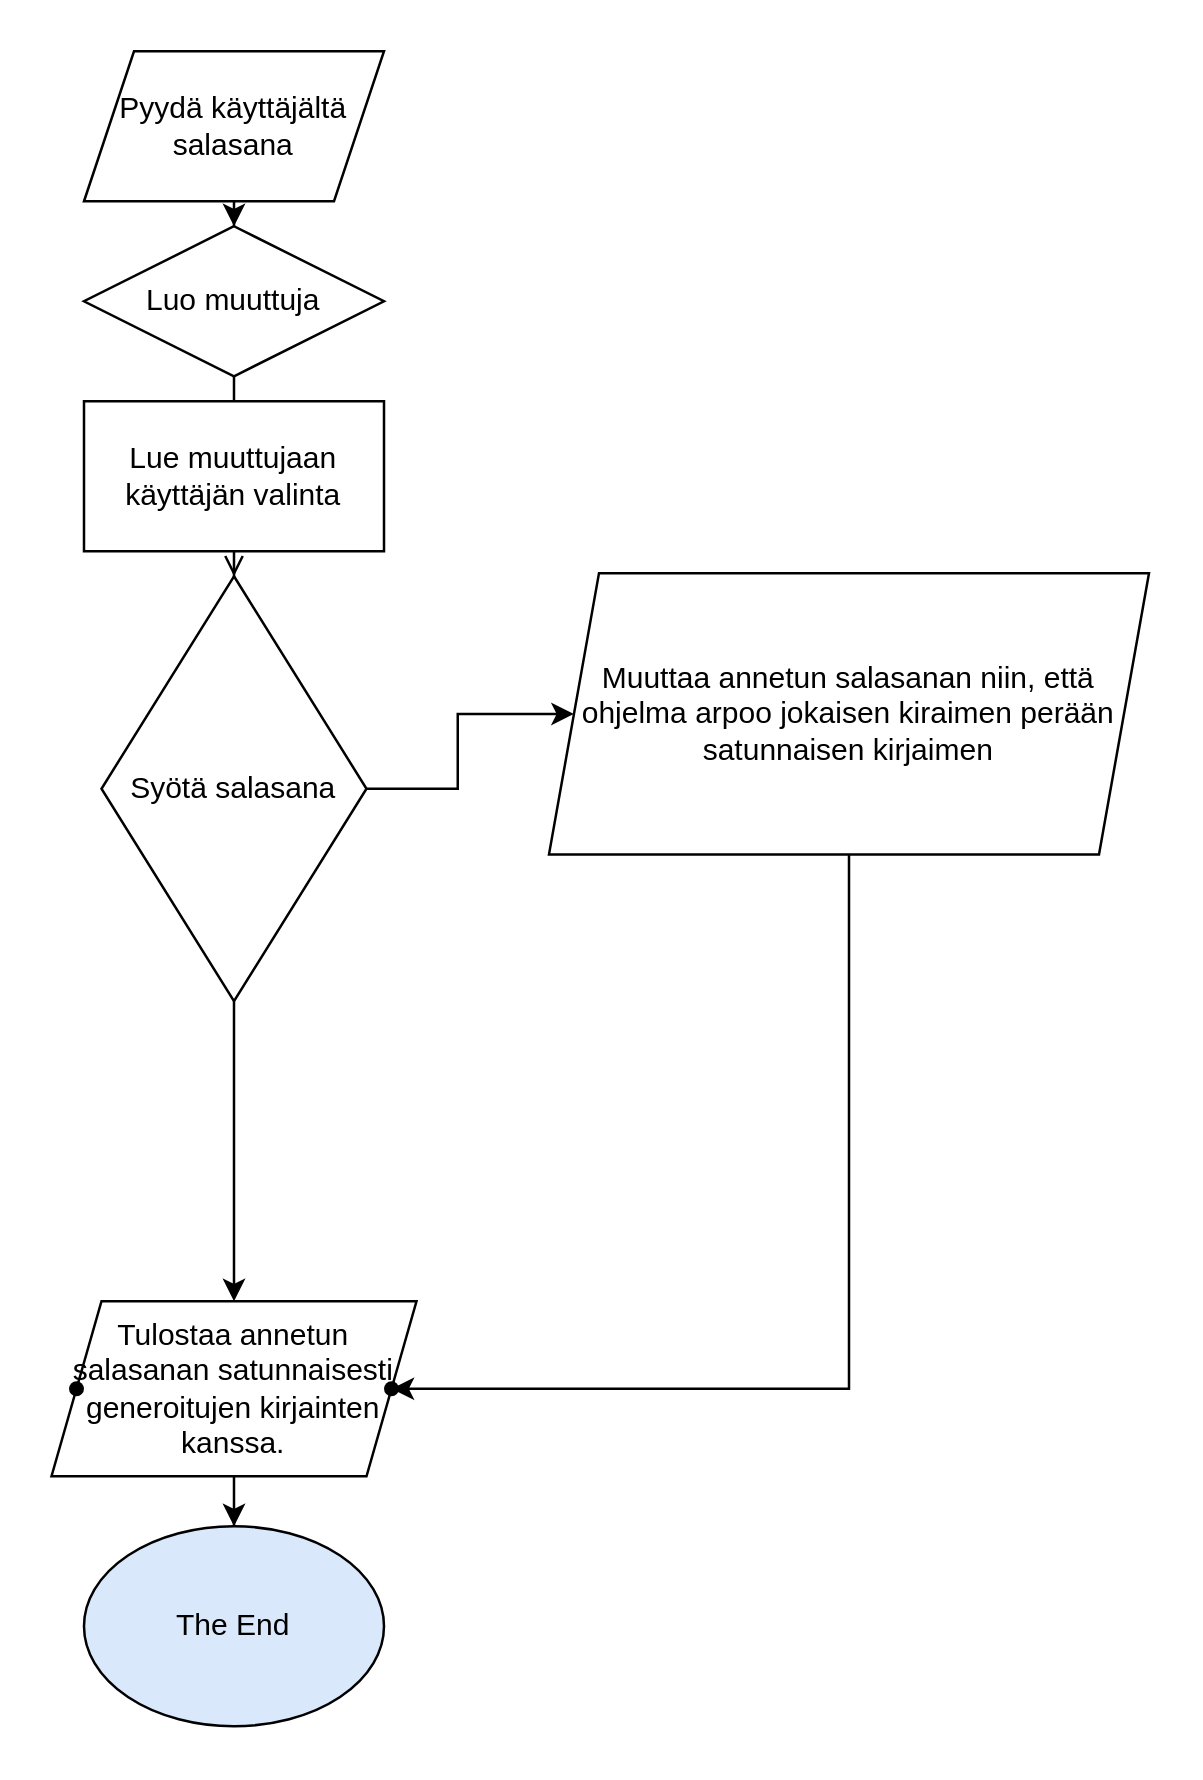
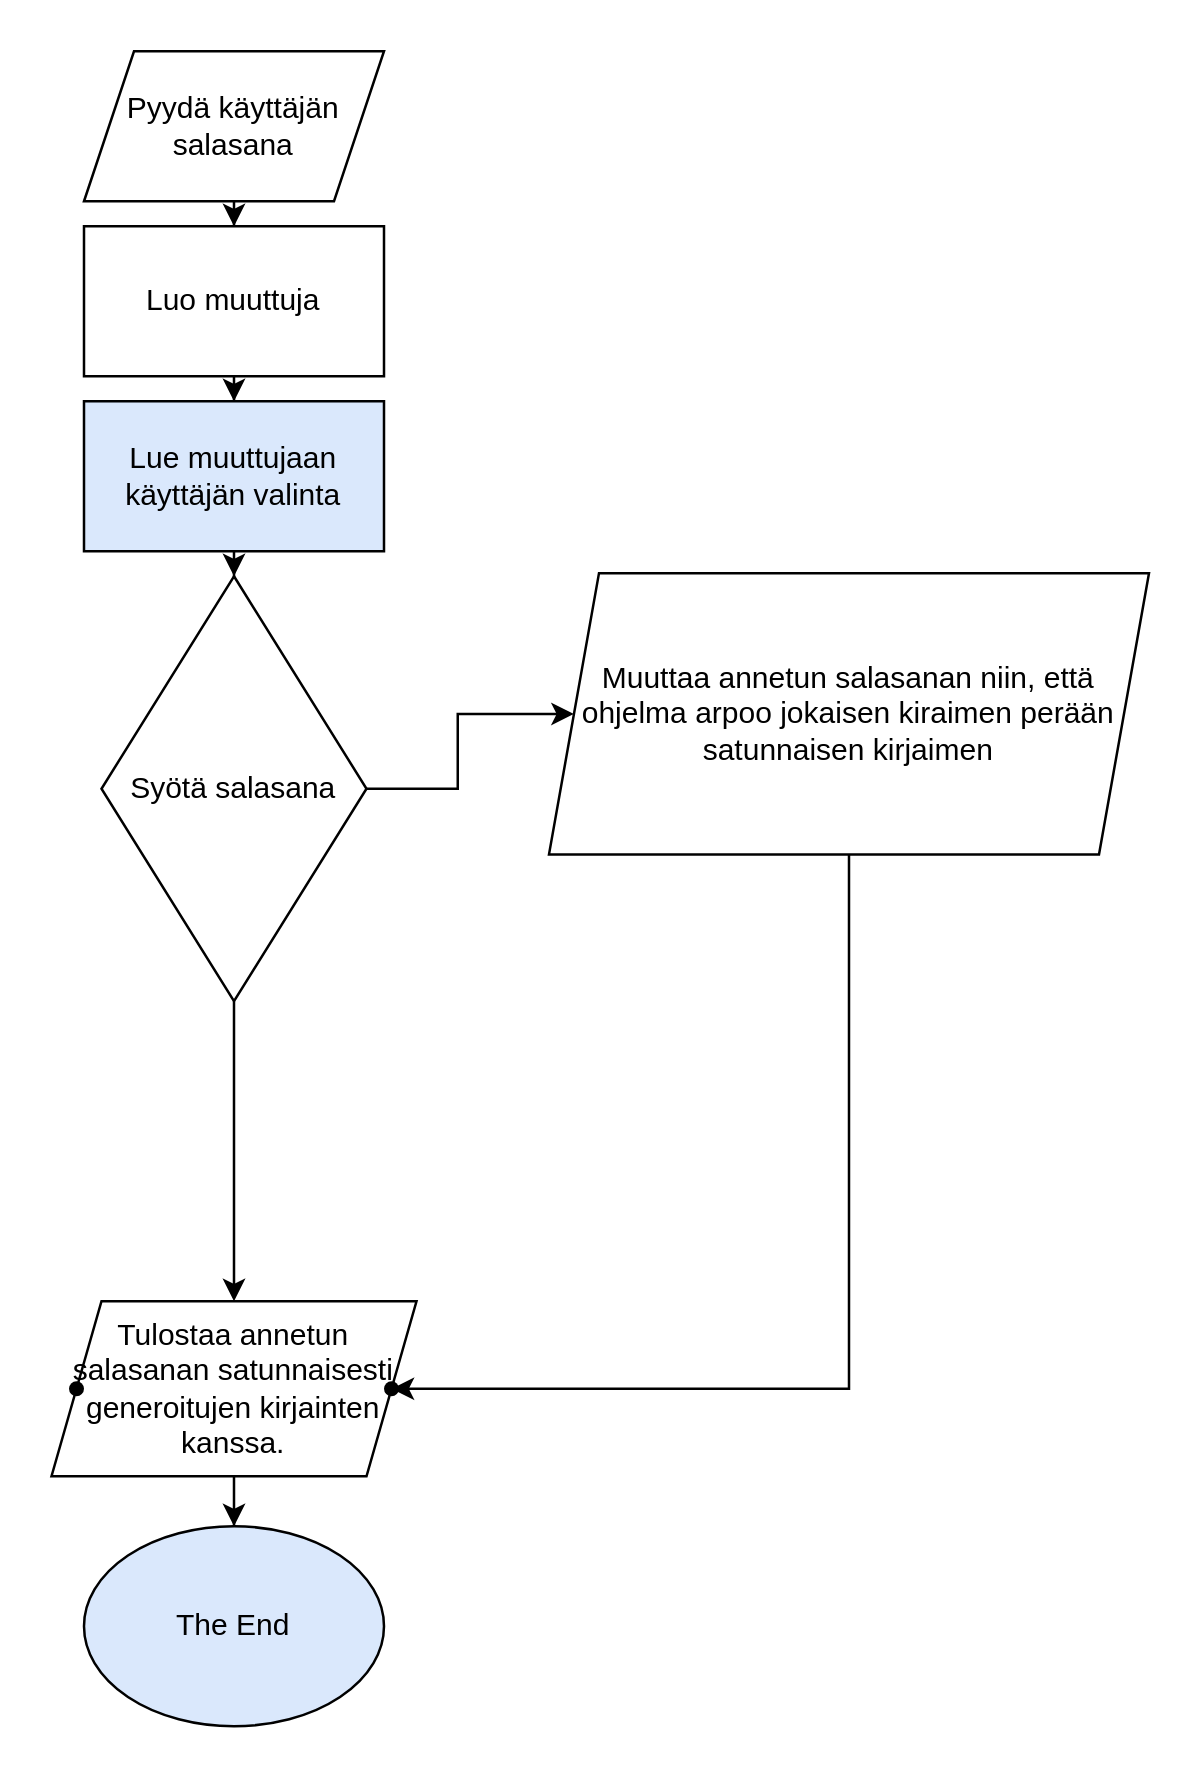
(234, 126) -> (234, 126)
(234, 301) -> (234, 301)
(234, 385) -> (234, 378)
(234, 476) -> (234, 476)
(234, 562) -> (234, 558)
